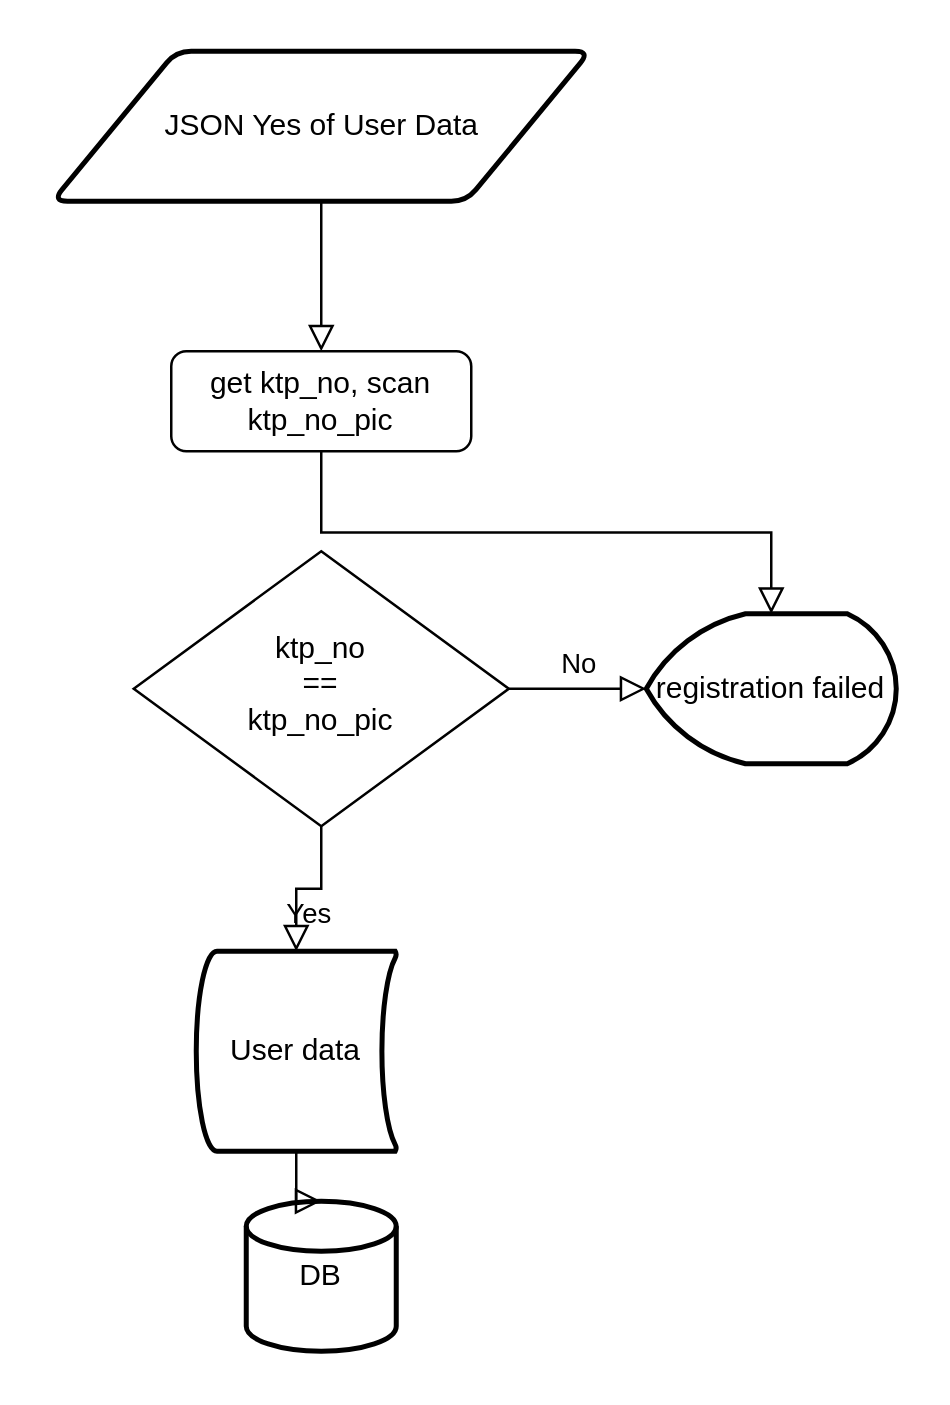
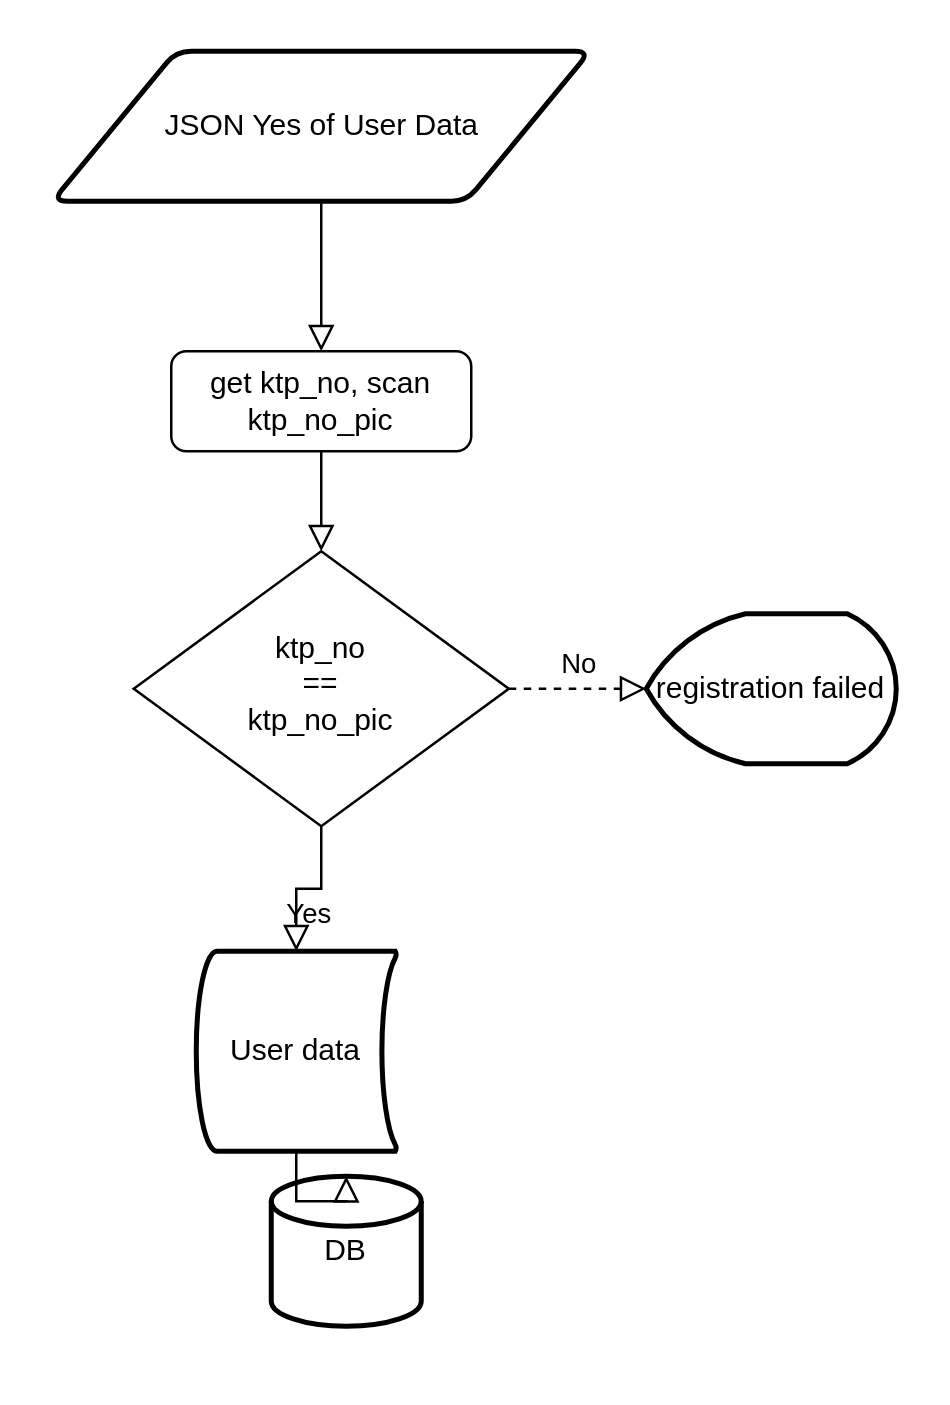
(569, 533) -> (321, 524)
(564, 689) -> (564, 689)
(321, 1276) -> (346, 1251)
